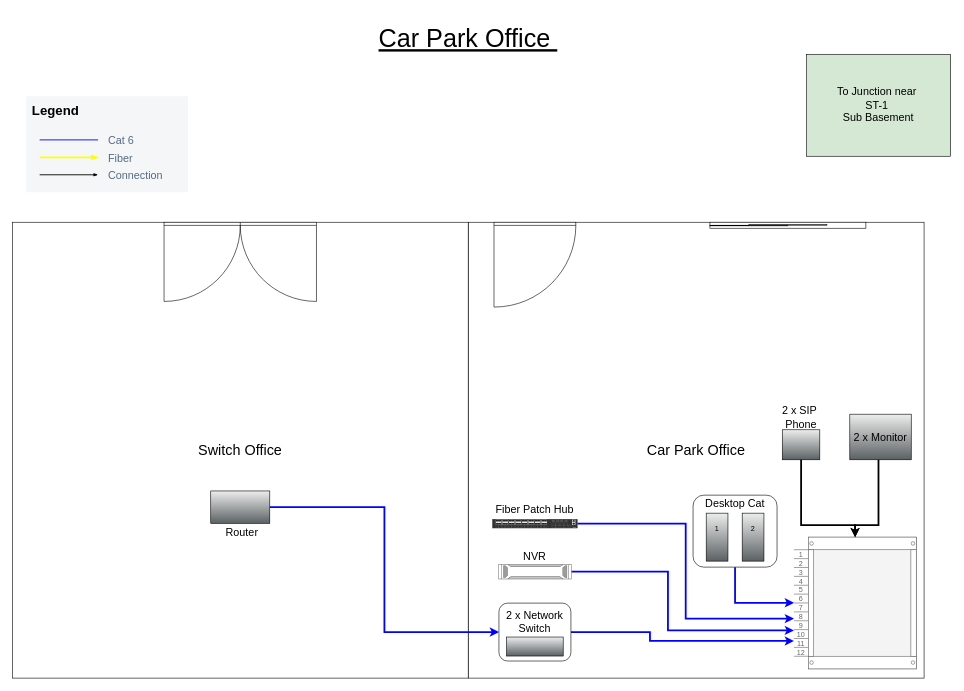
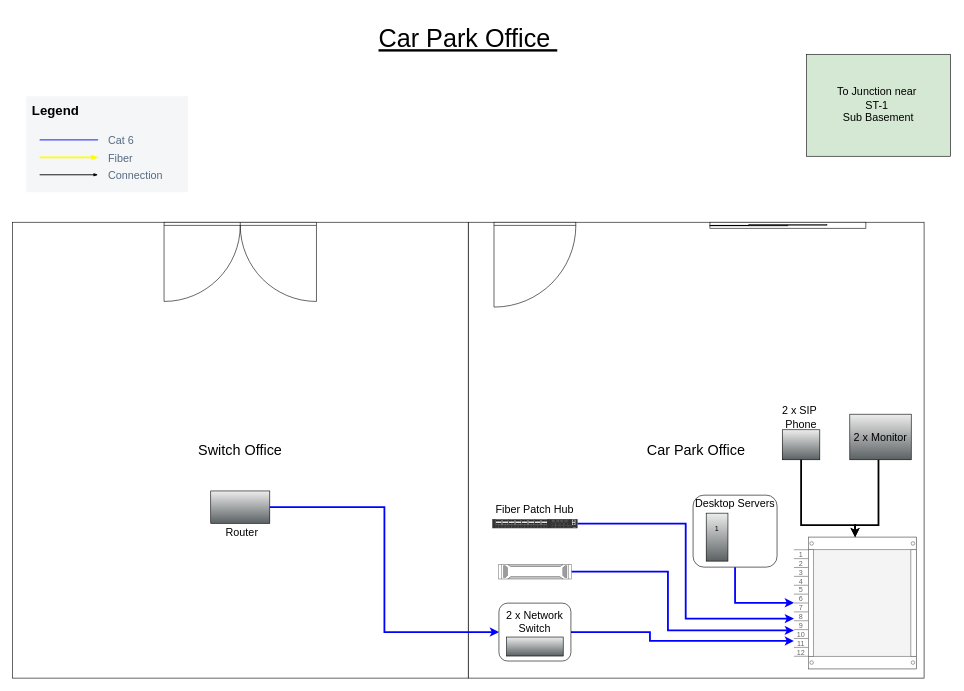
(735, 504) -> (735, 504)
(753, 537) -> none
(535, 557) -> none
